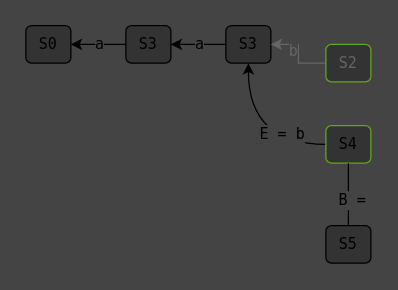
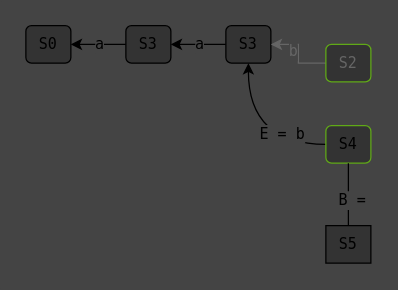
(348, 244) -> (348, 244)
